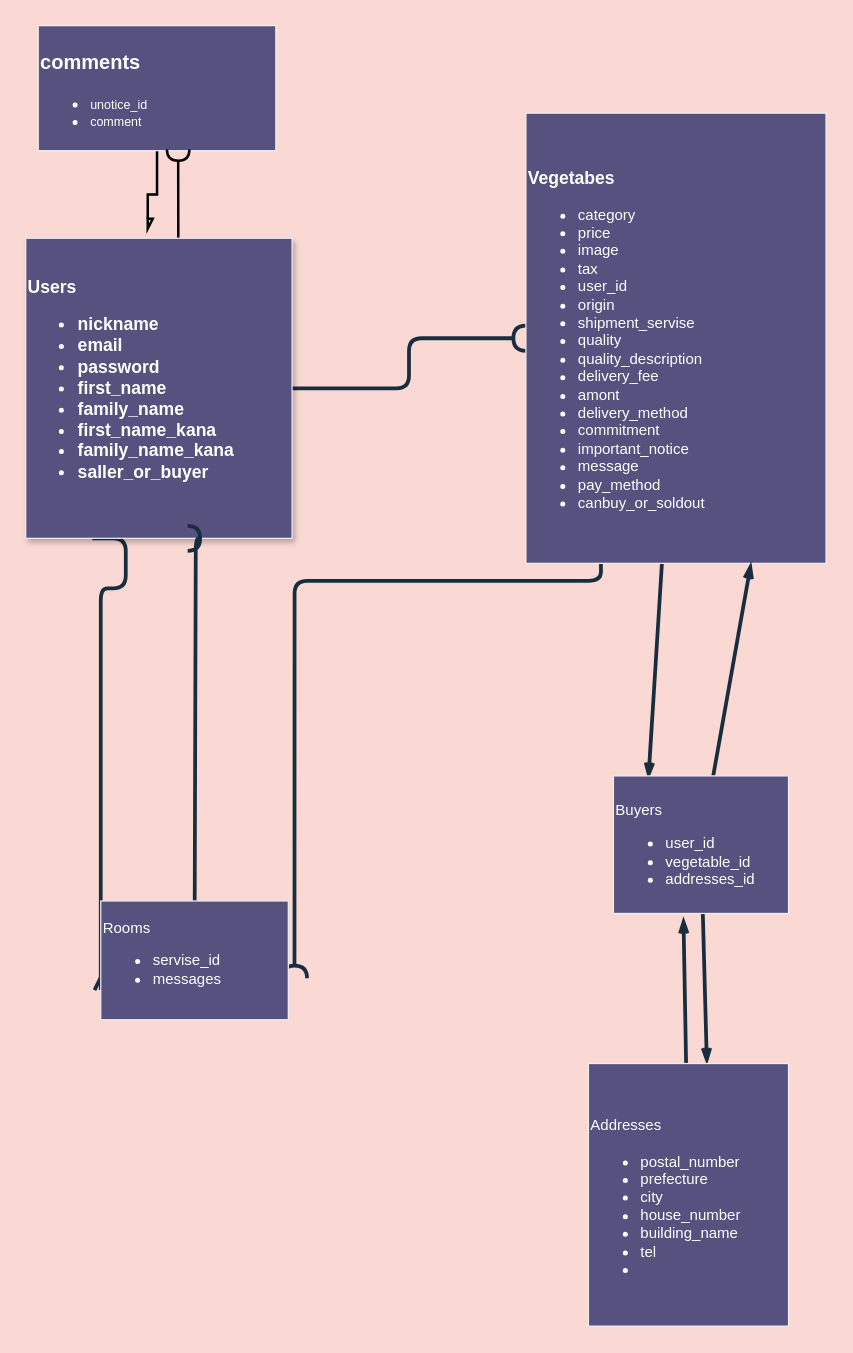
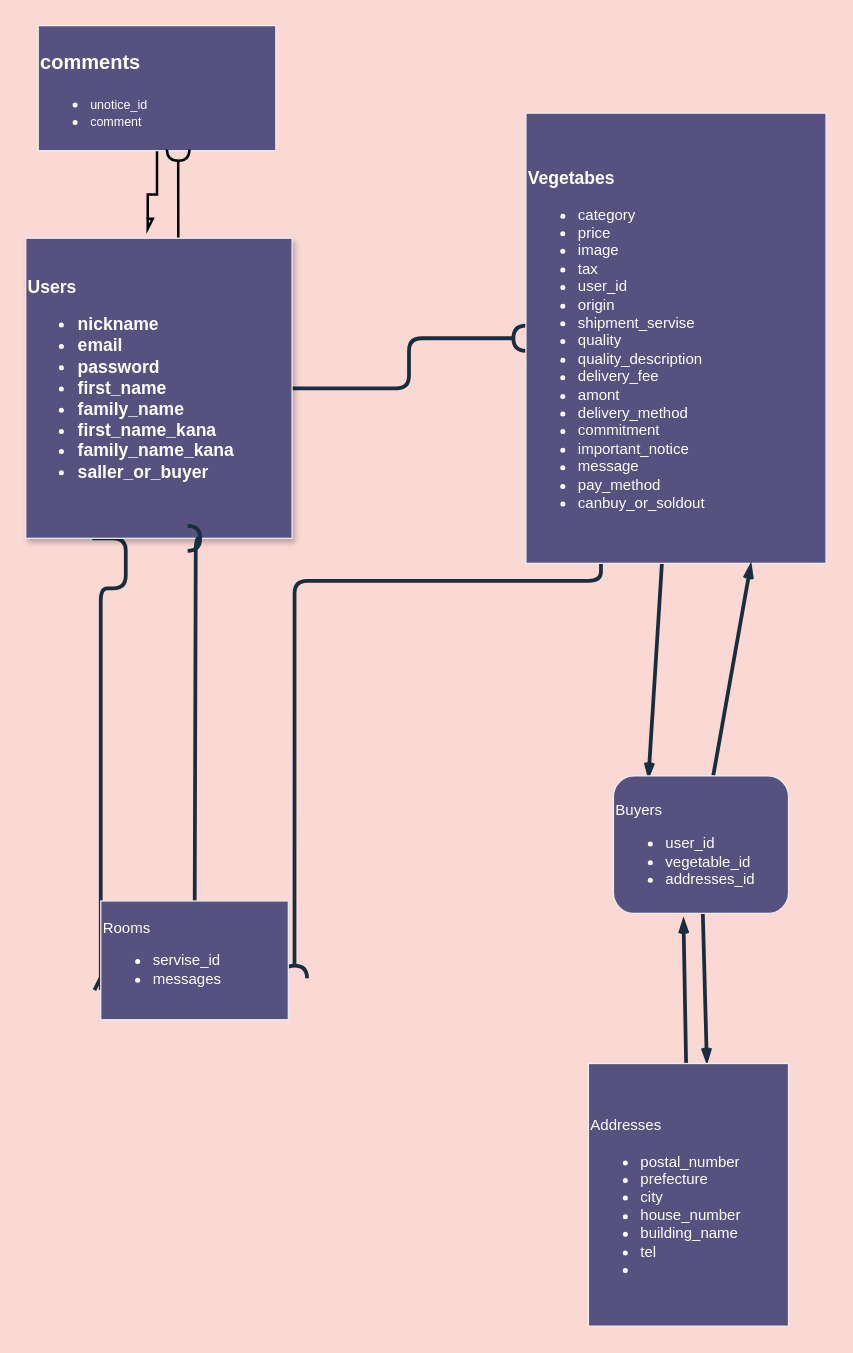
(701, 844) -> (701, 844)
